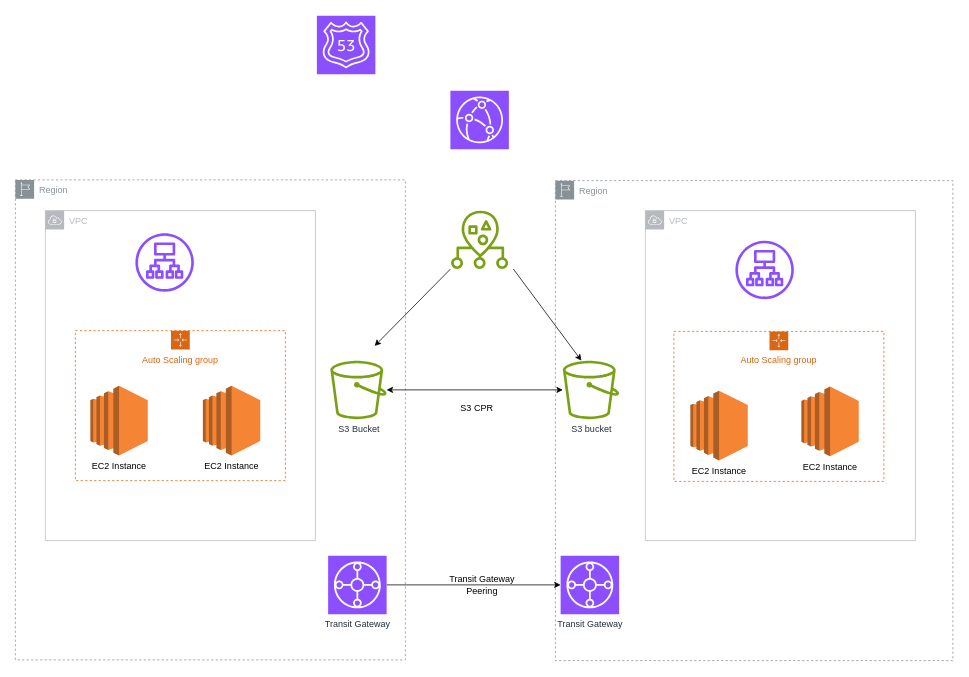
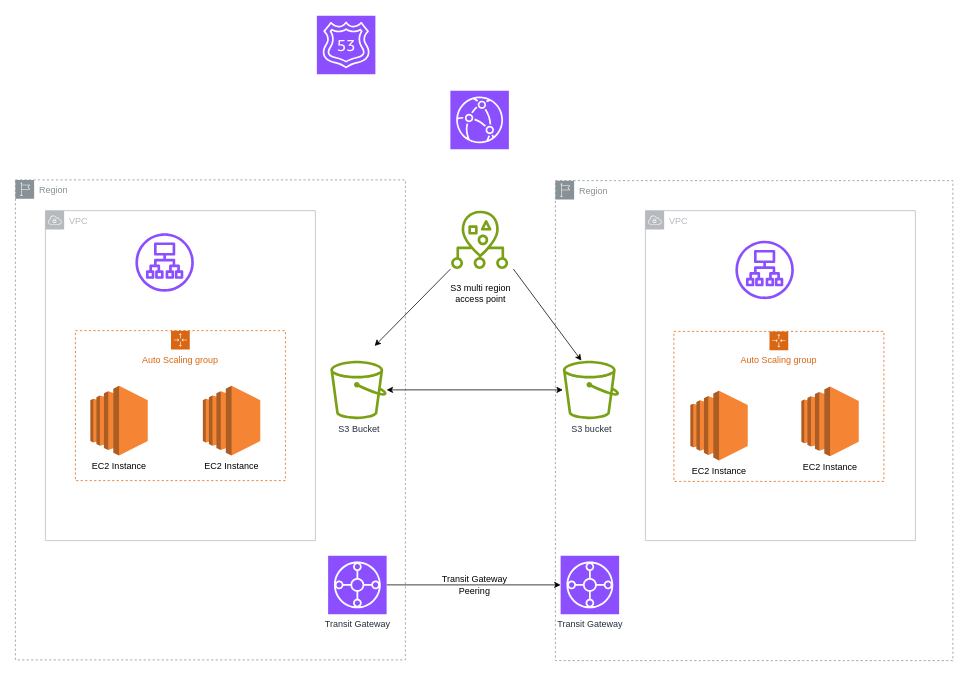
none -> (480, 293)
(477, 408) -> none
(482, 585) -> (474, 585)
